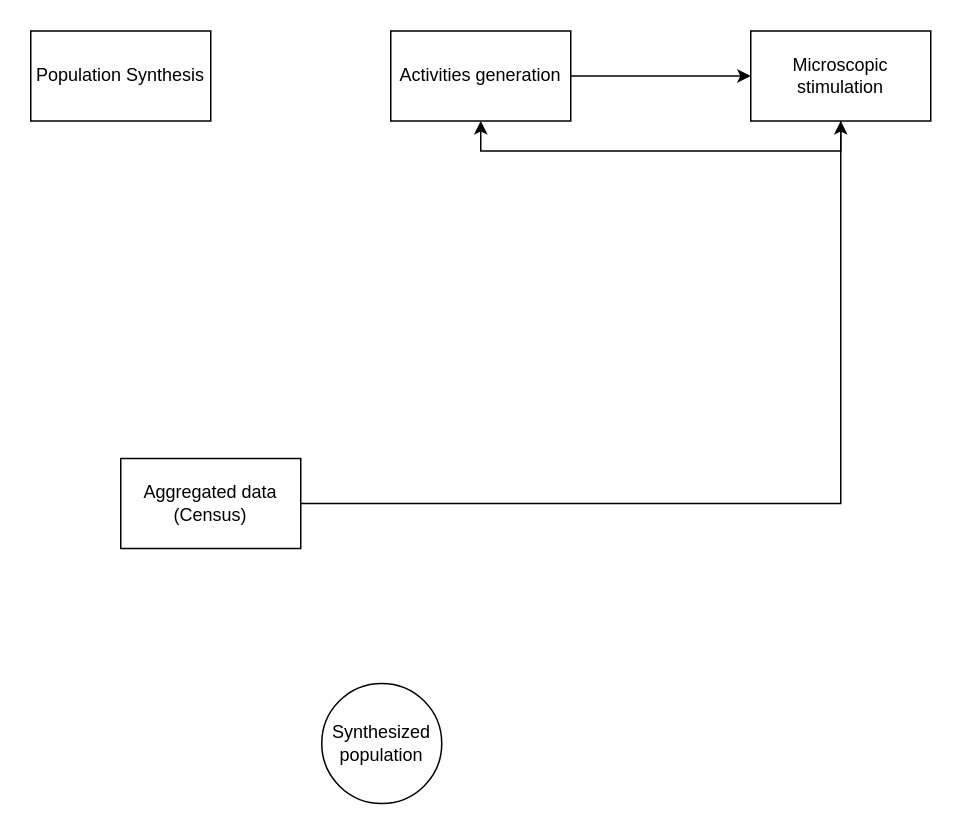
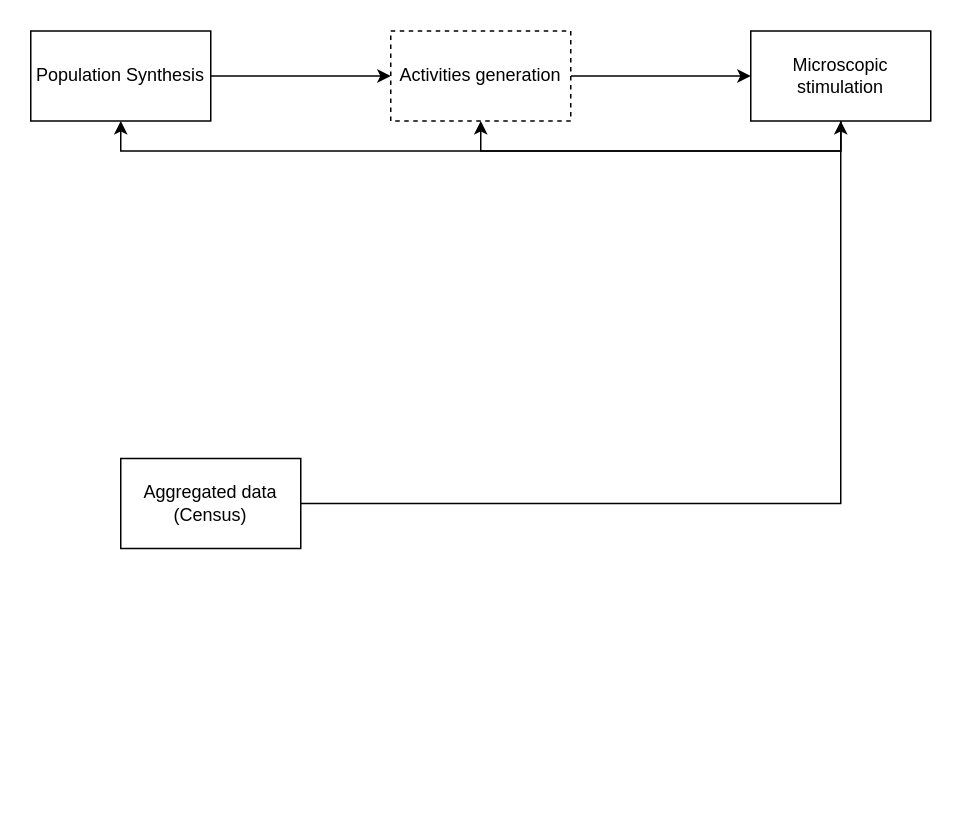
none -> (296, 76)
(481, 76) -> (481, 76)
none -> (290, 151)
(382, 743) -> none
